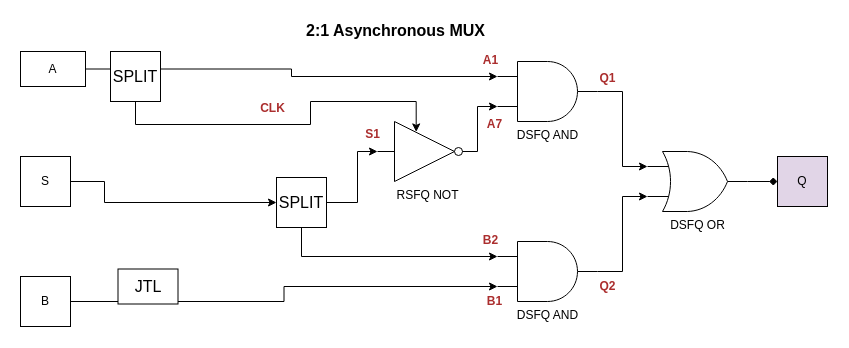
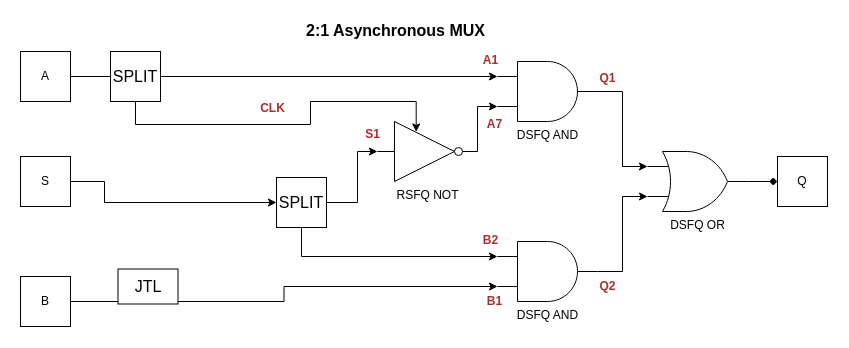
(53, 69) -> (46, 77)
(803, 182) -> (803, 182)
